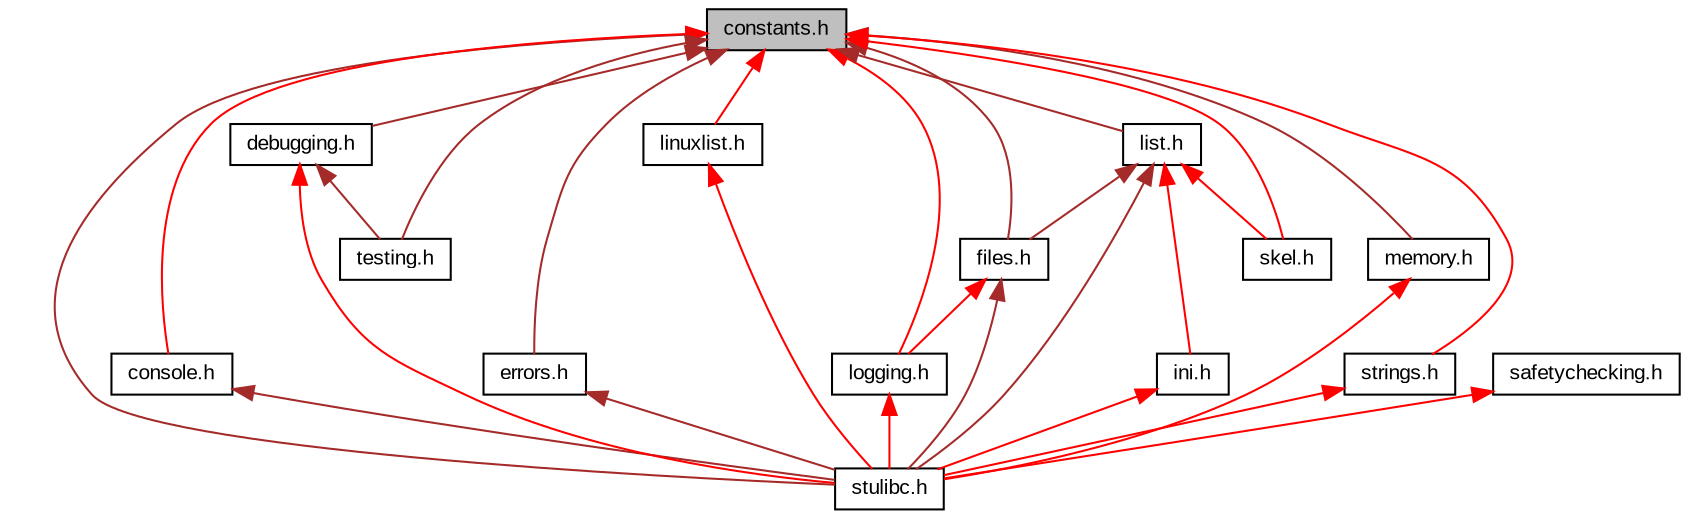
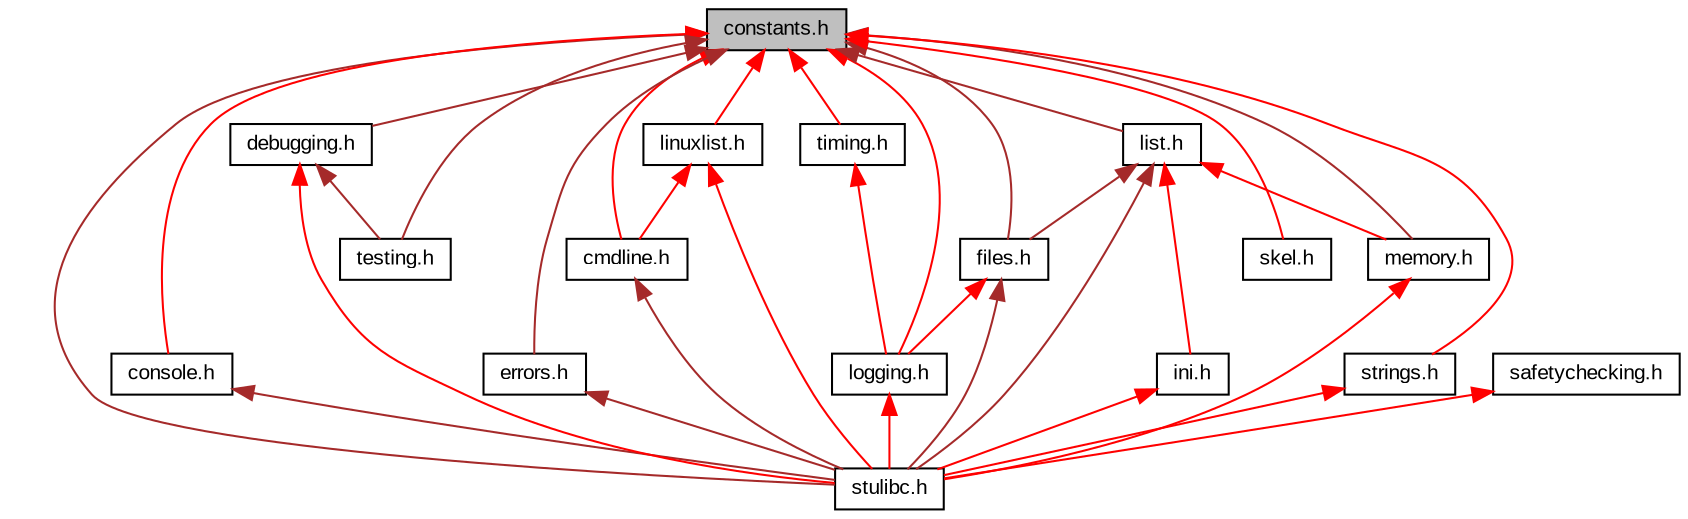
none -> (853, 145)
(1232, 209) -> (1304, 205)
none -> (627, 259)
